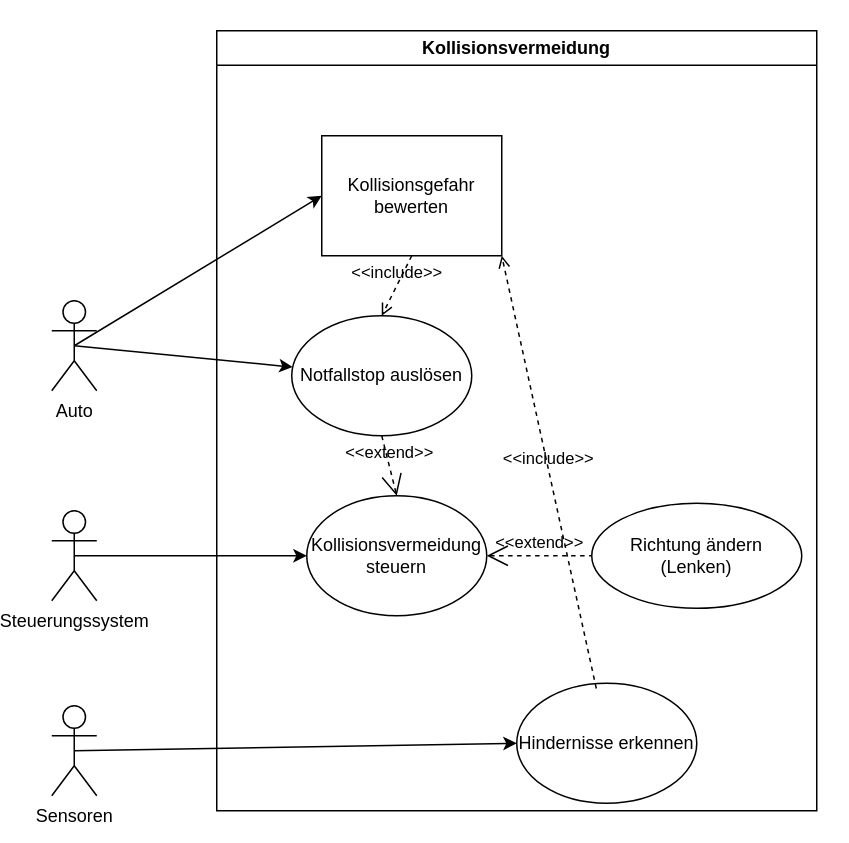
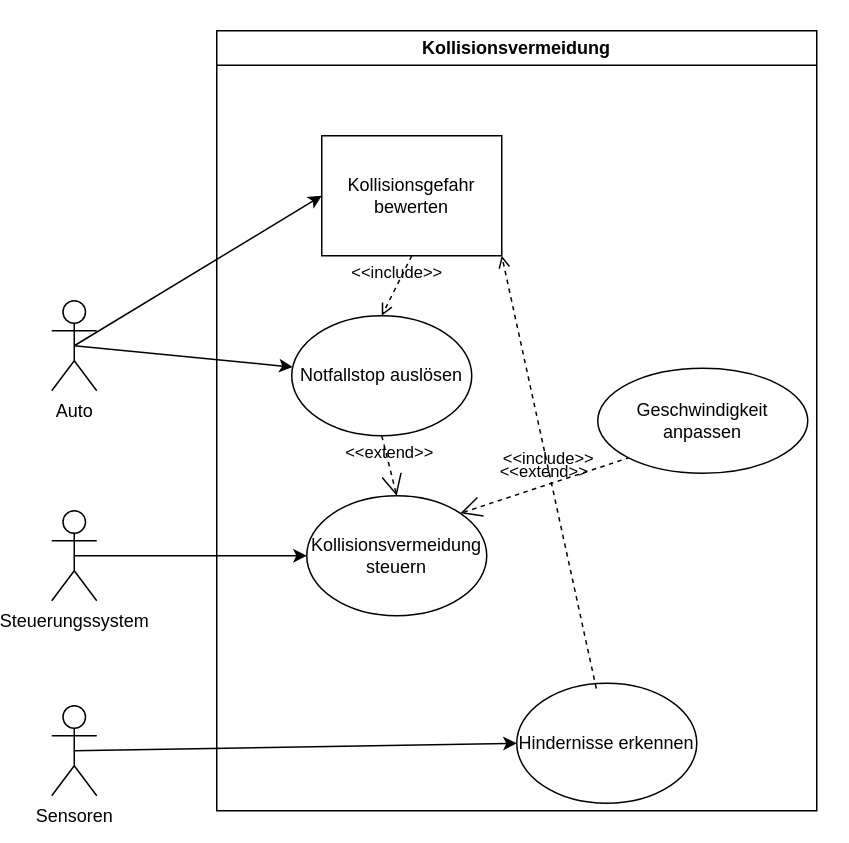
none -> (703, 421)
none -> (546, 485)
(540, 556) -> none
(697, 556) -> none
